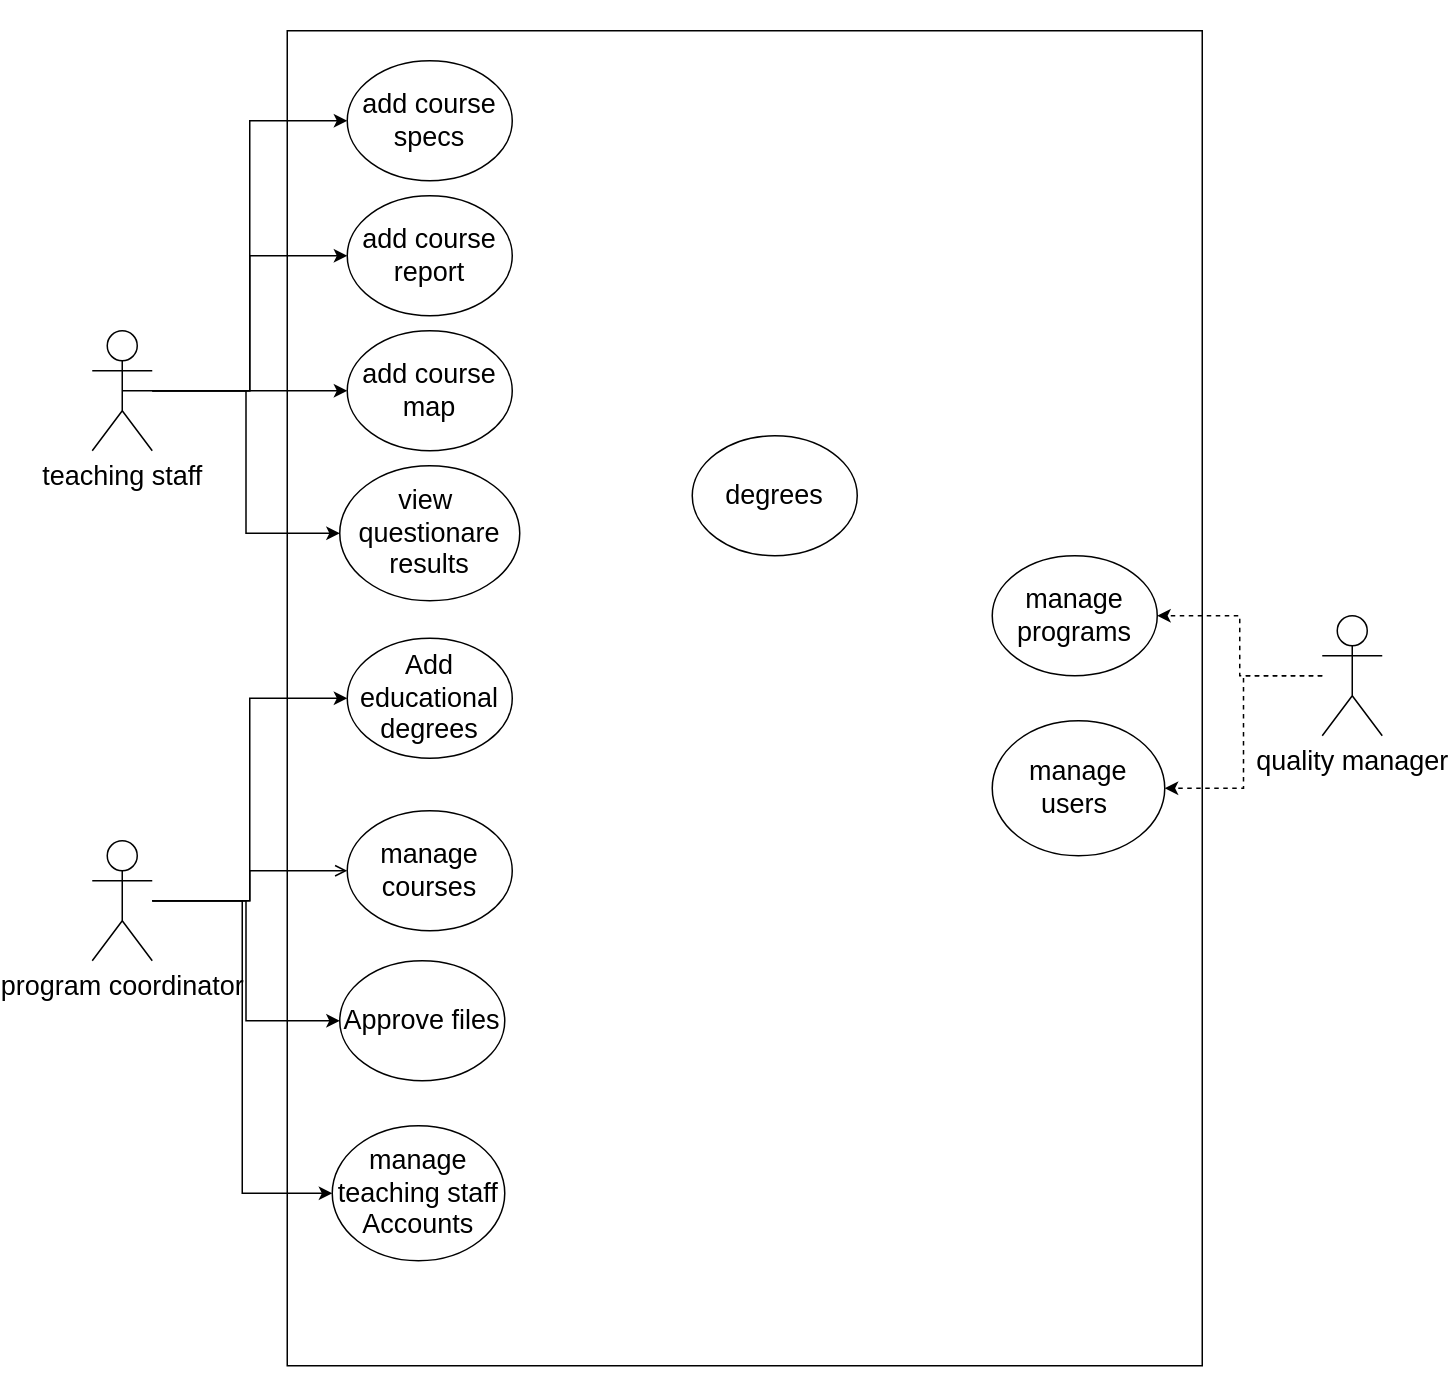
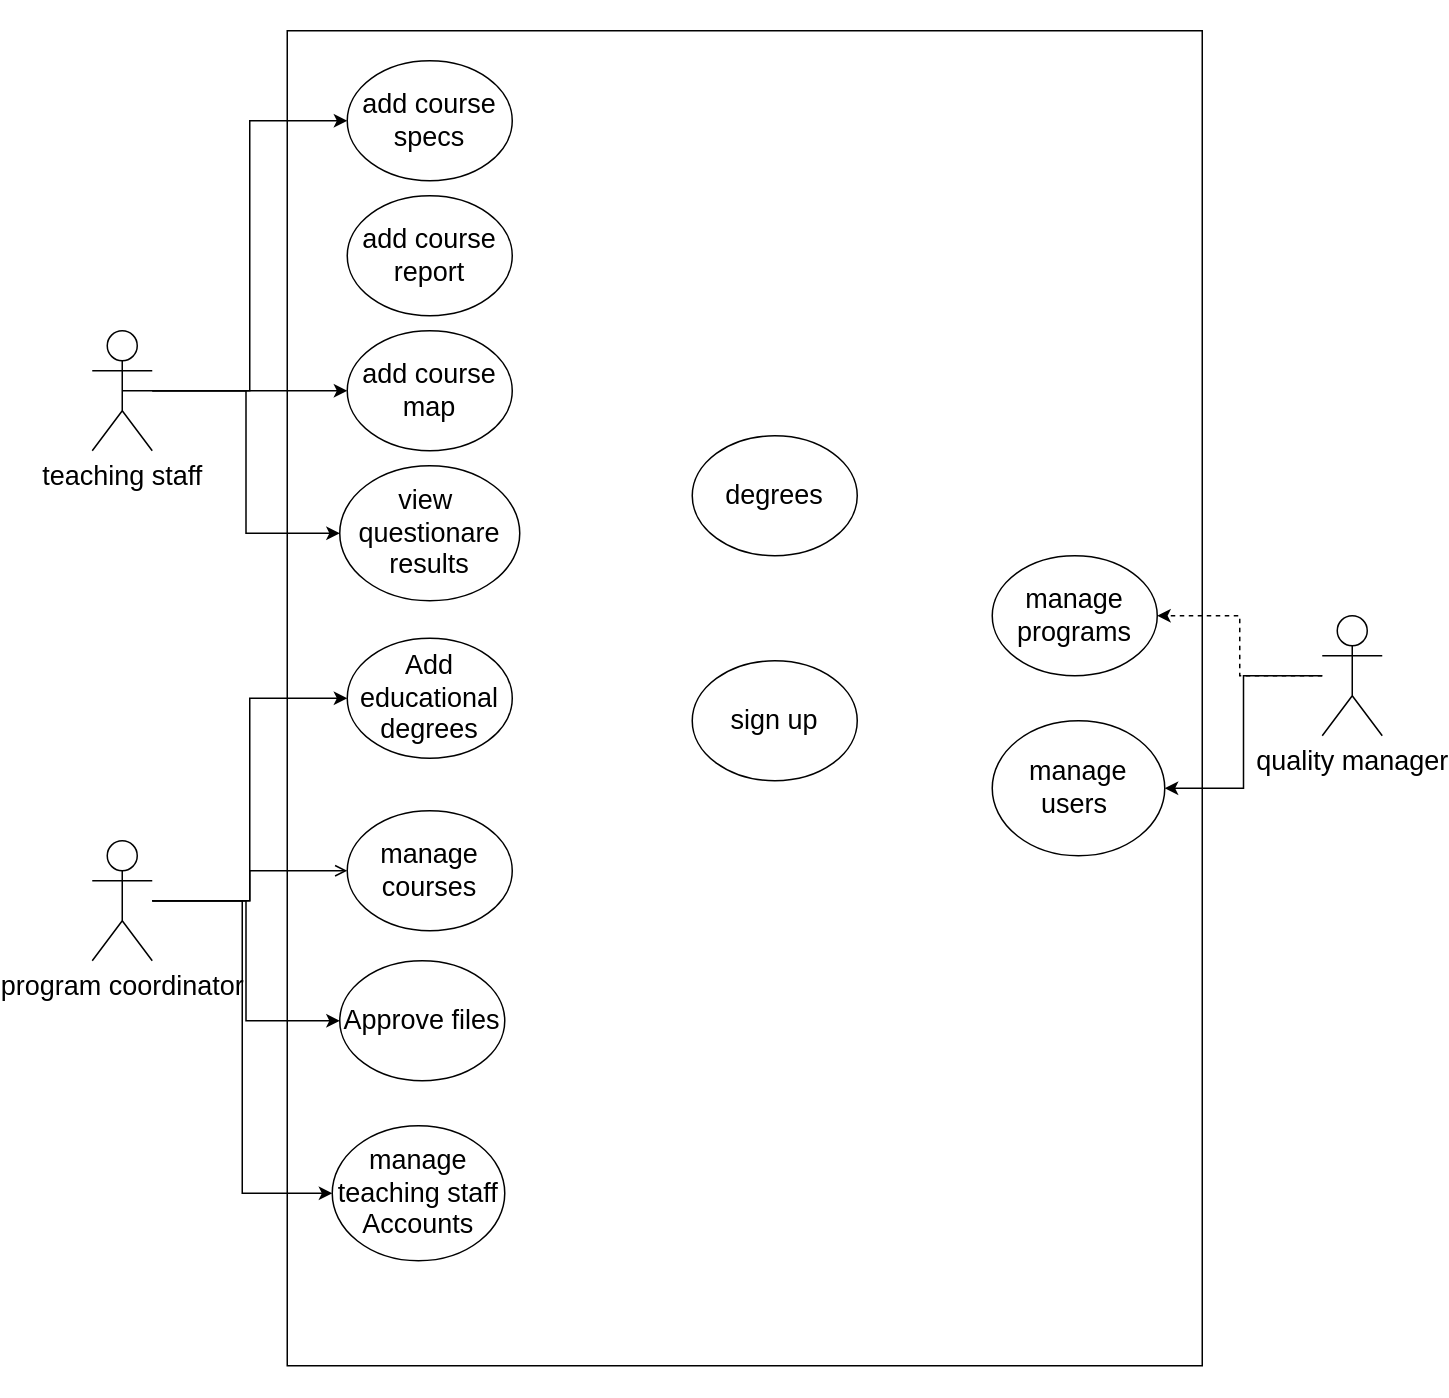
(294, 256) -> none
none -> (775, 721)
(1244, 767) -> (1244, 767)
